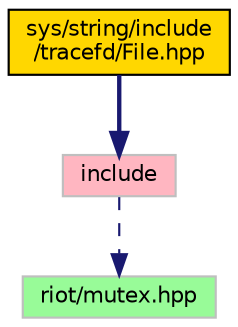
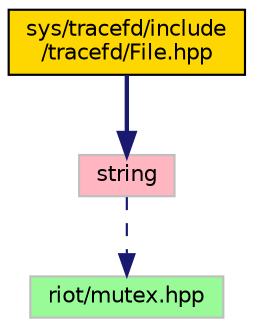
(119, 42) -> (127, 42)
(119, 176) -> (127, 176)
